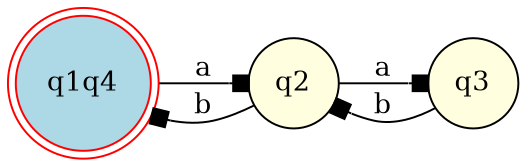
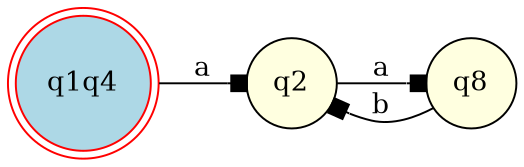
(473, 83) -> (471, 83)
(214, 121) -> none
